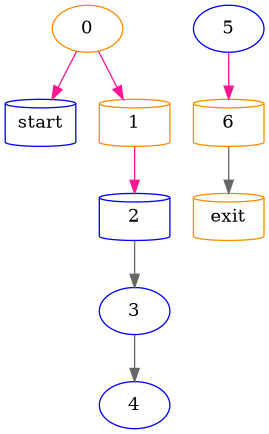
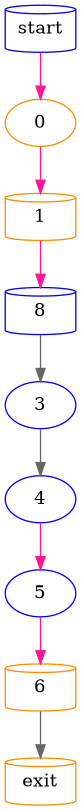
(67, 69) -> (41, 69)
(135, 217) -> (41, 311)
none -> (41, 540)
